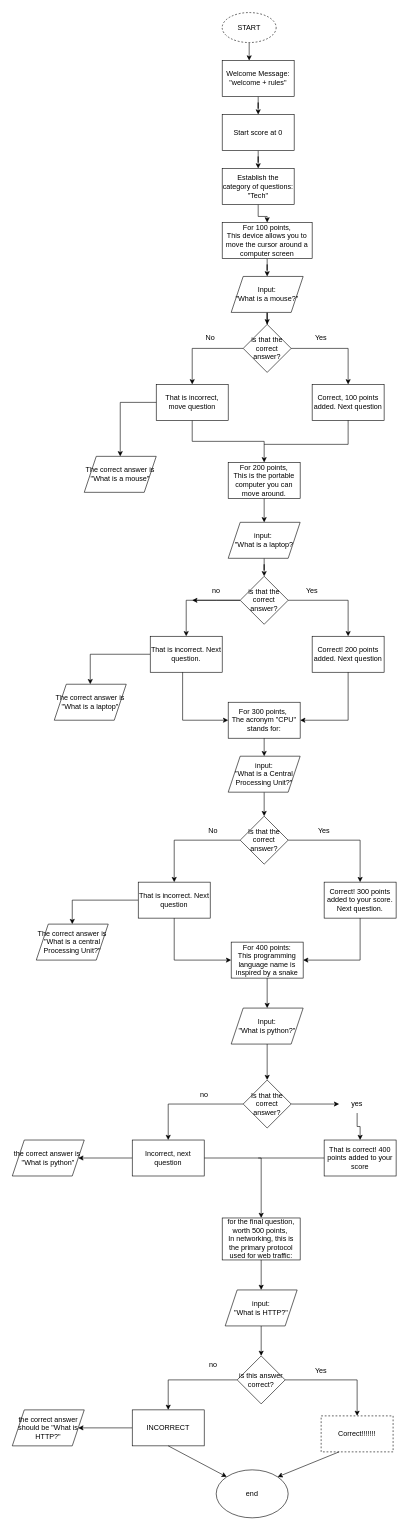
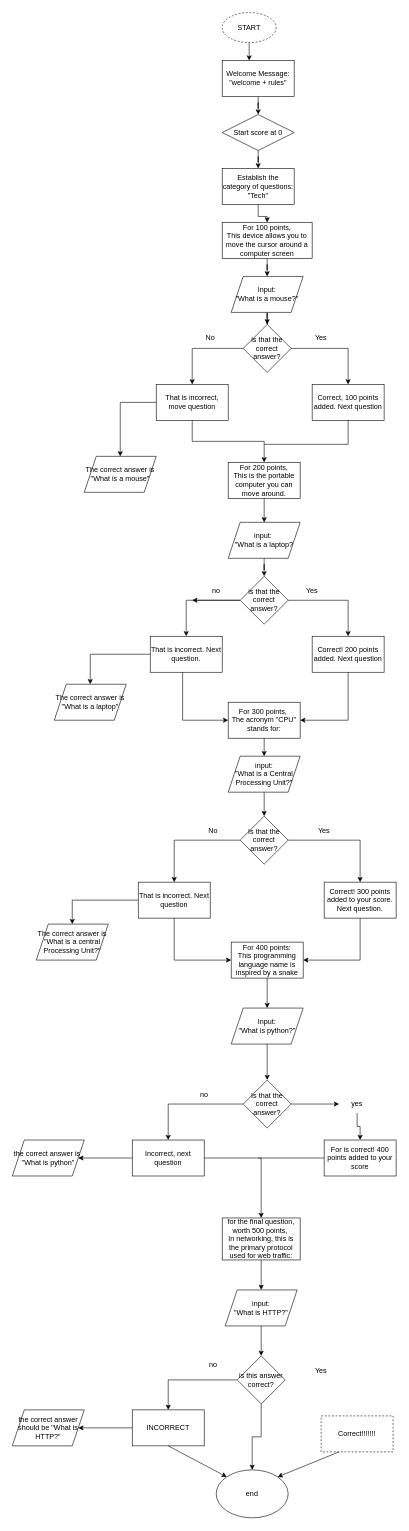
(258, 132) -> (258, 132)
(360, 1158) -> (360, 1158)
(357, 1410) -> (252, 1437)
